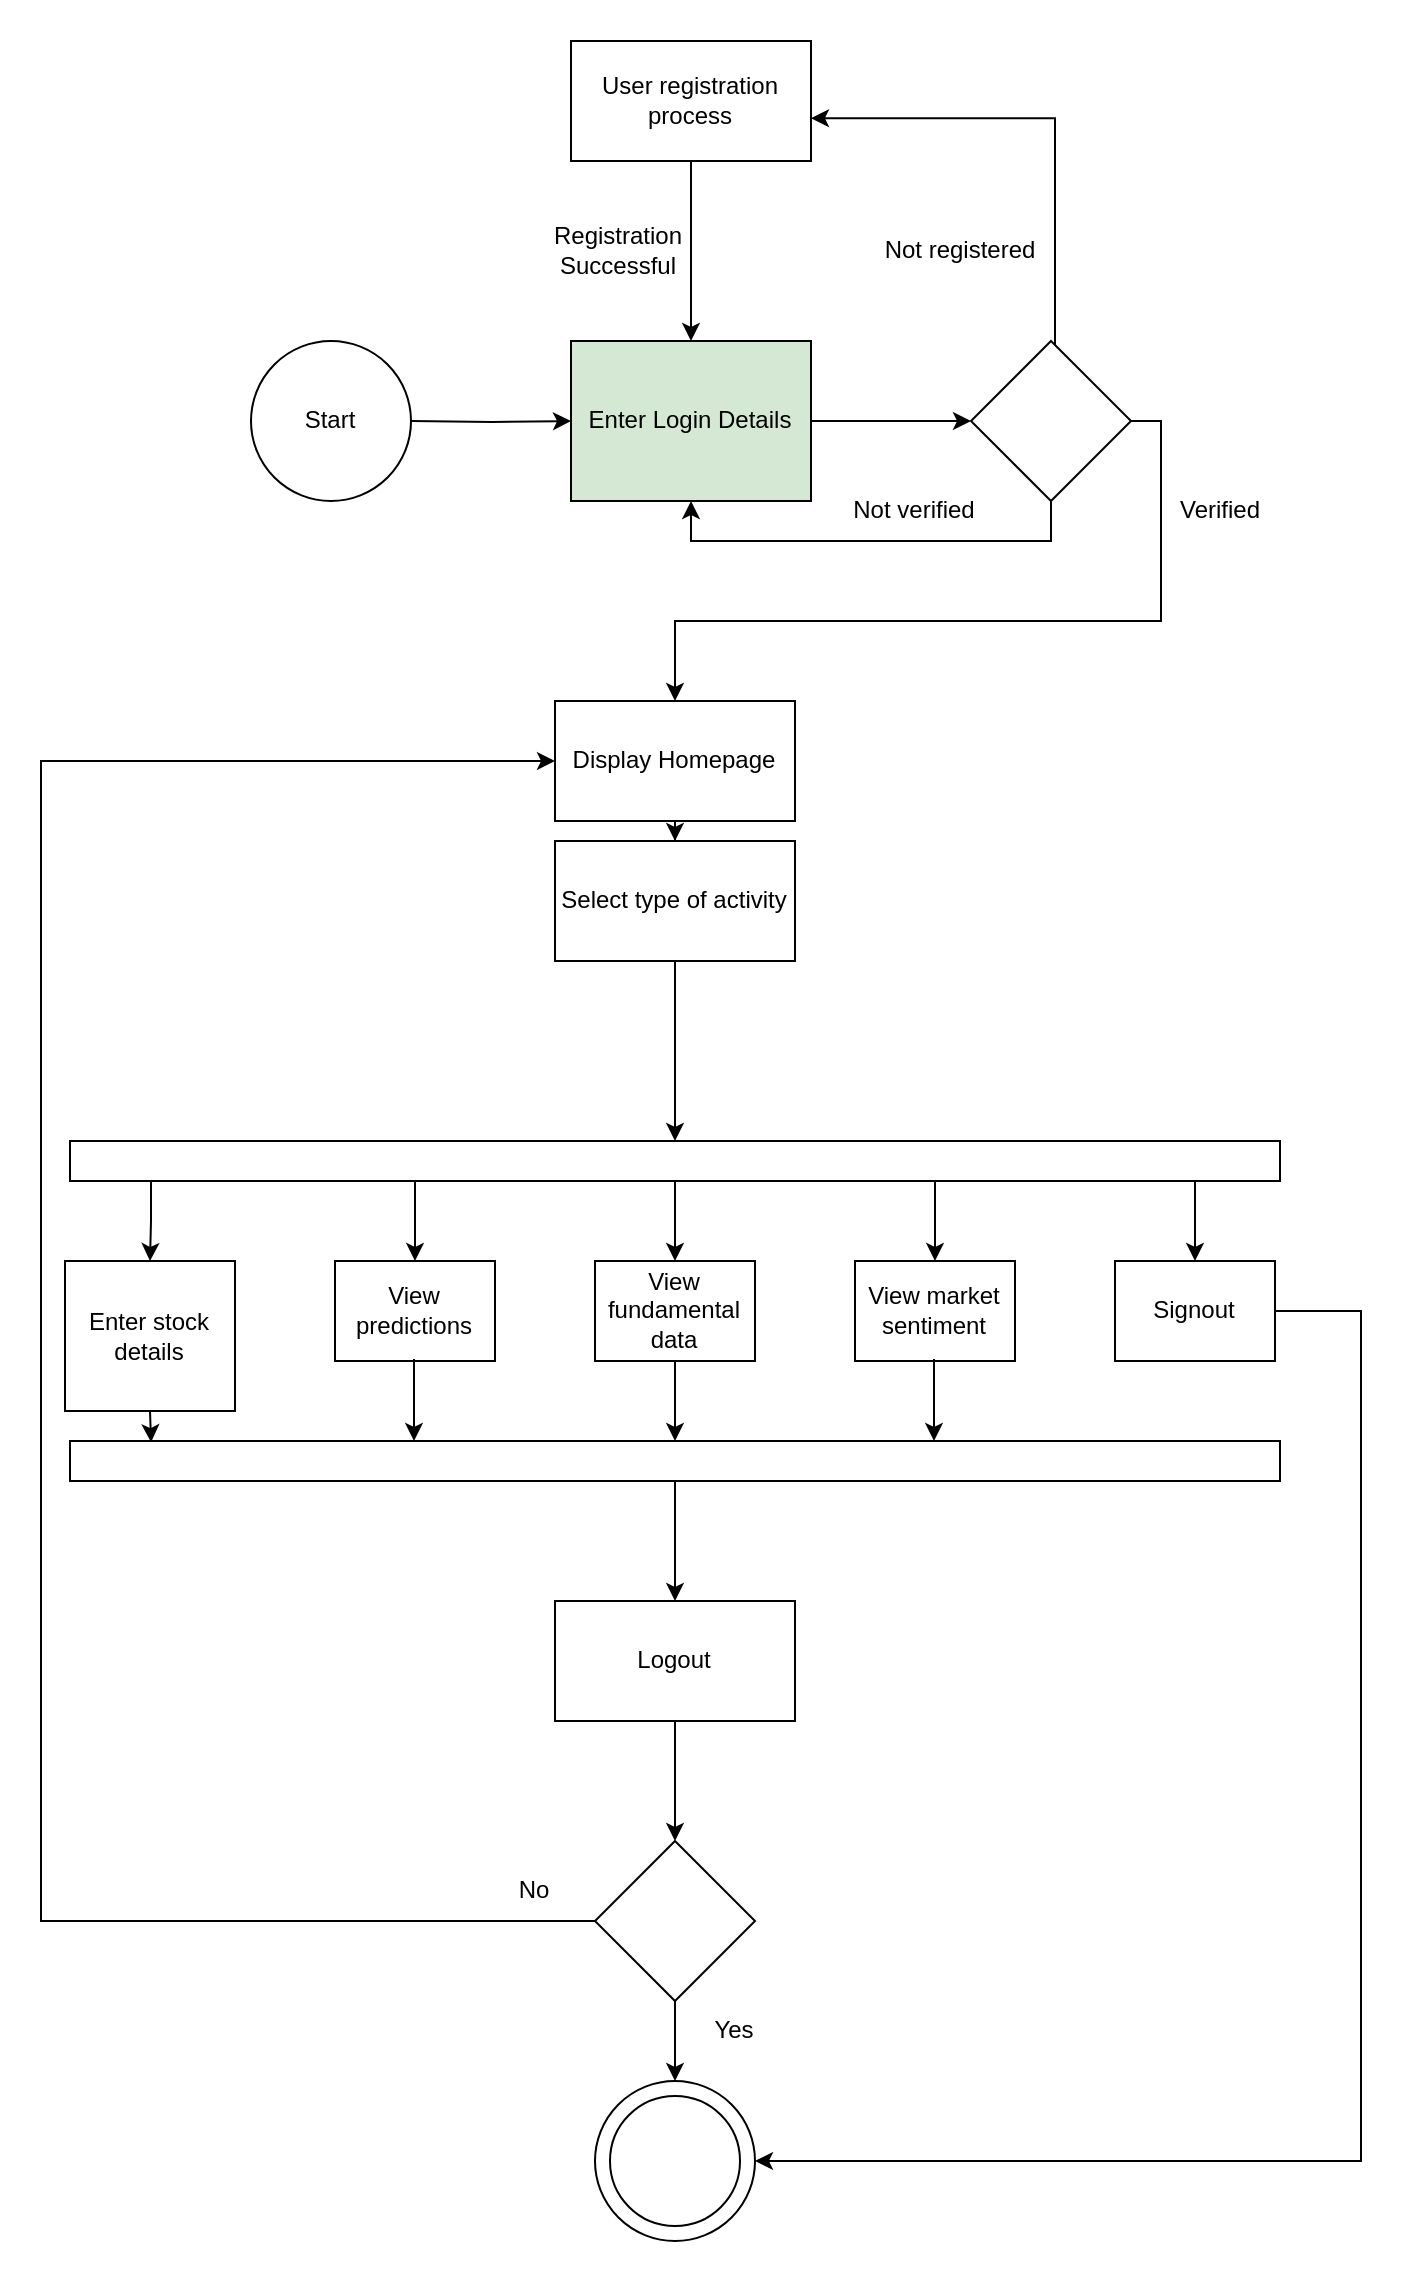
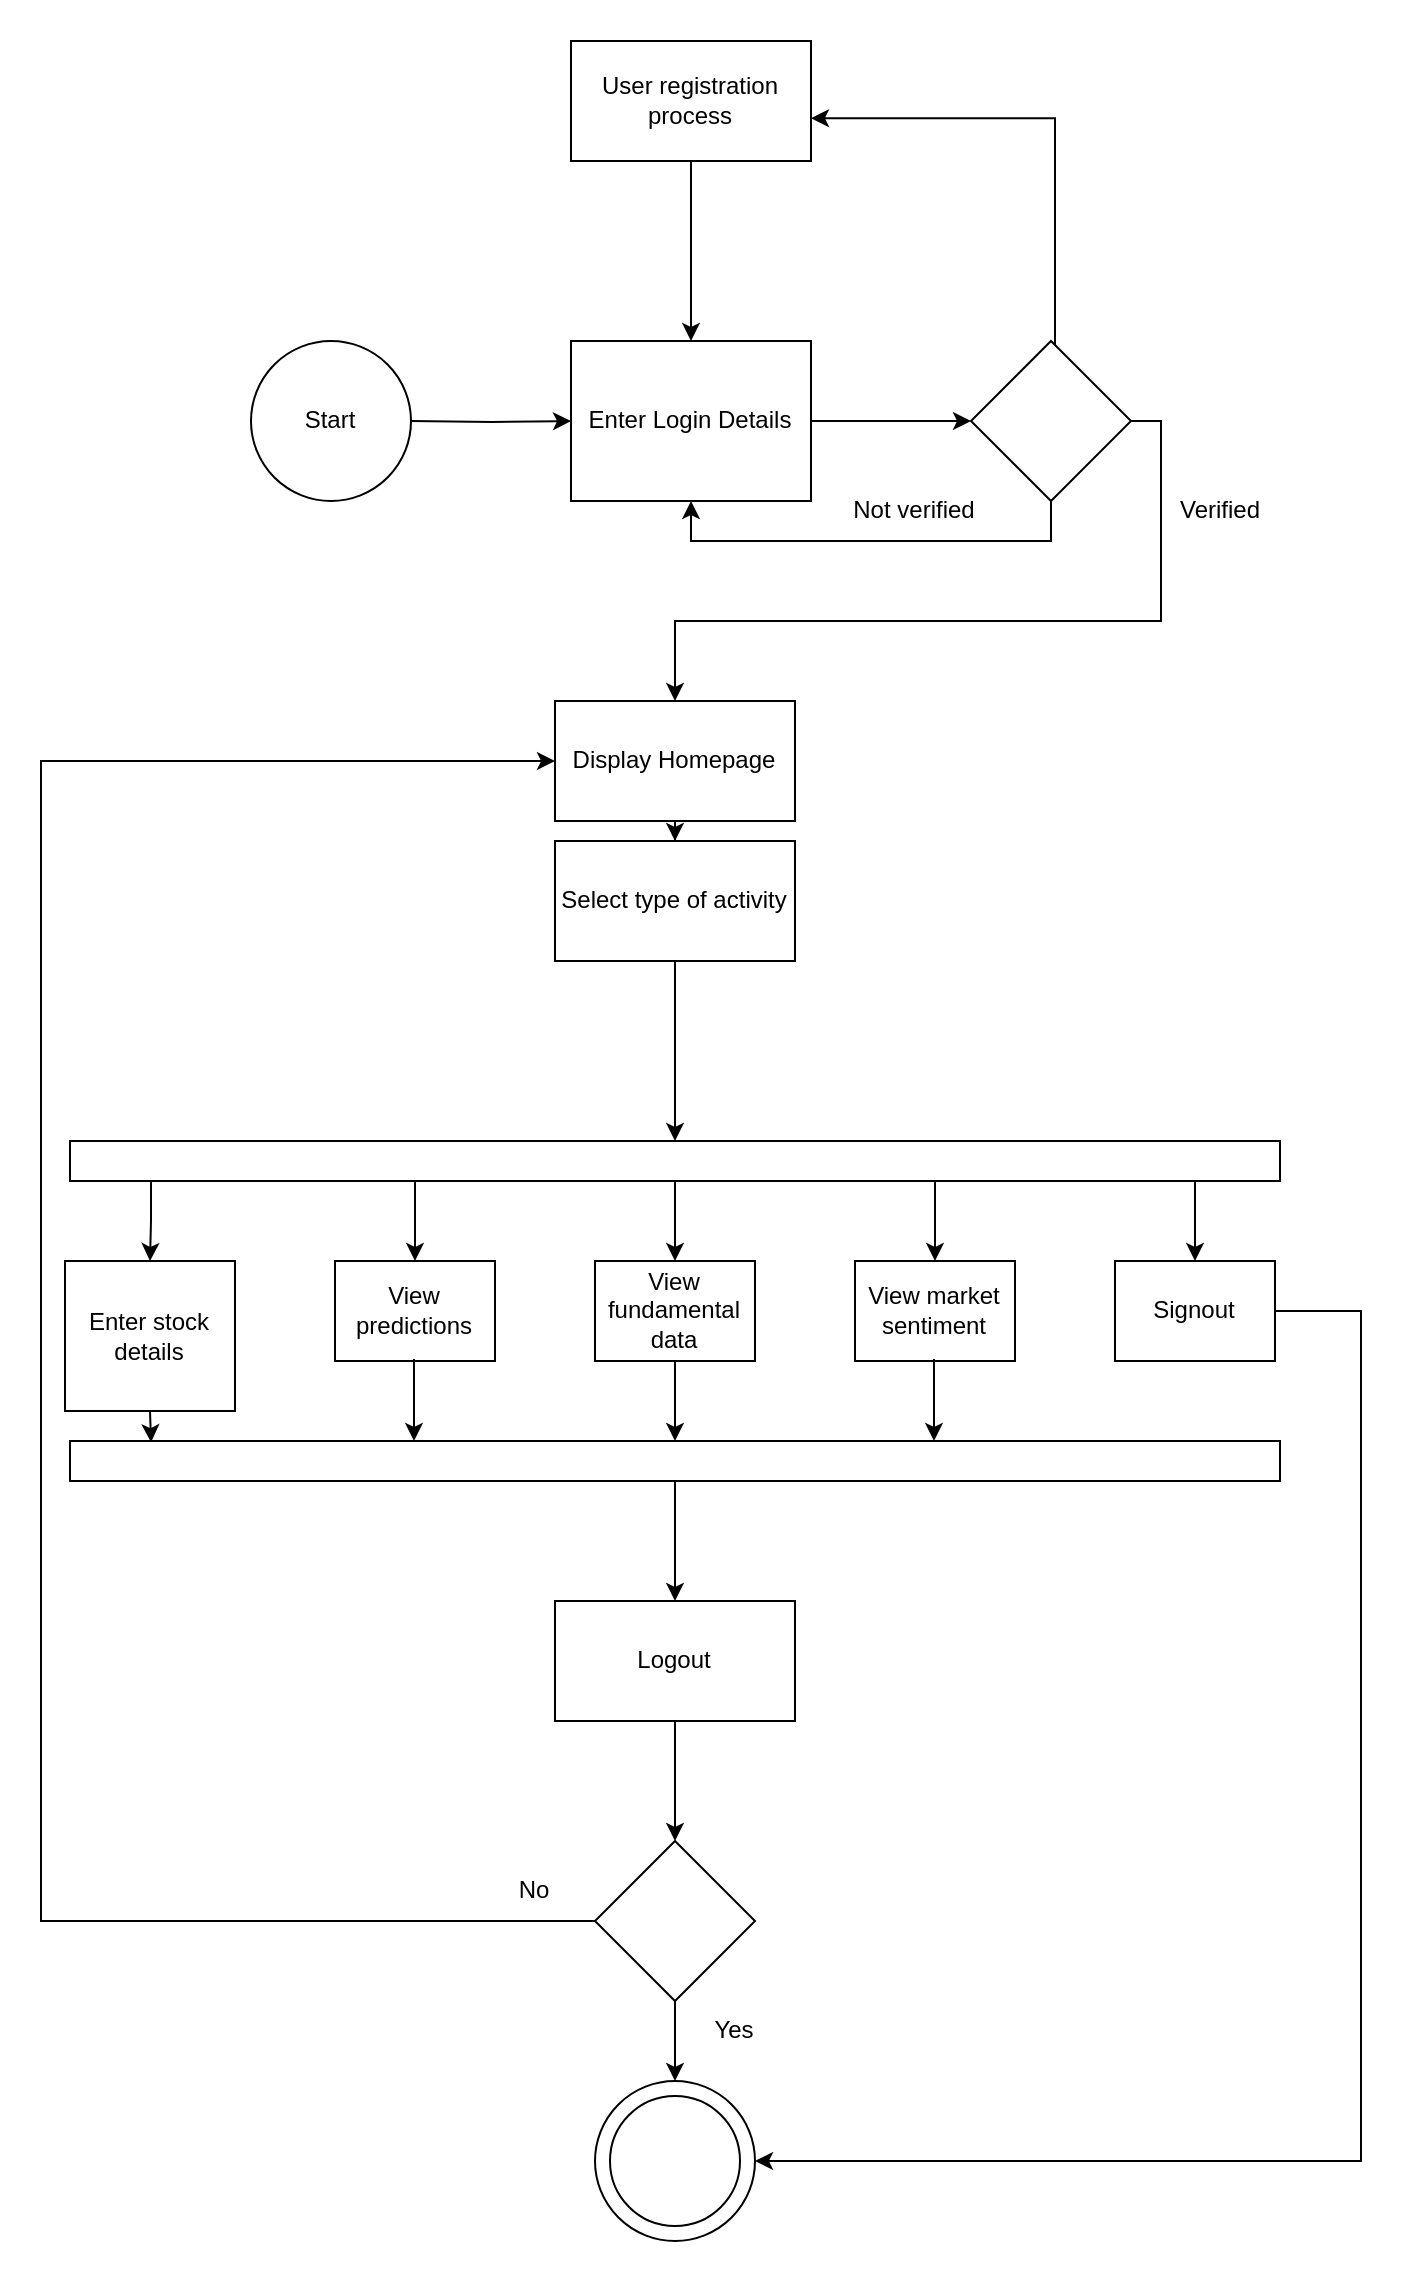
(619, 251) -> none
(961, 251) -> none
(691, 421) -> (691, 421)
